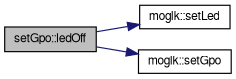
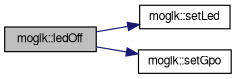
(50, 39) -> (50, 39)
